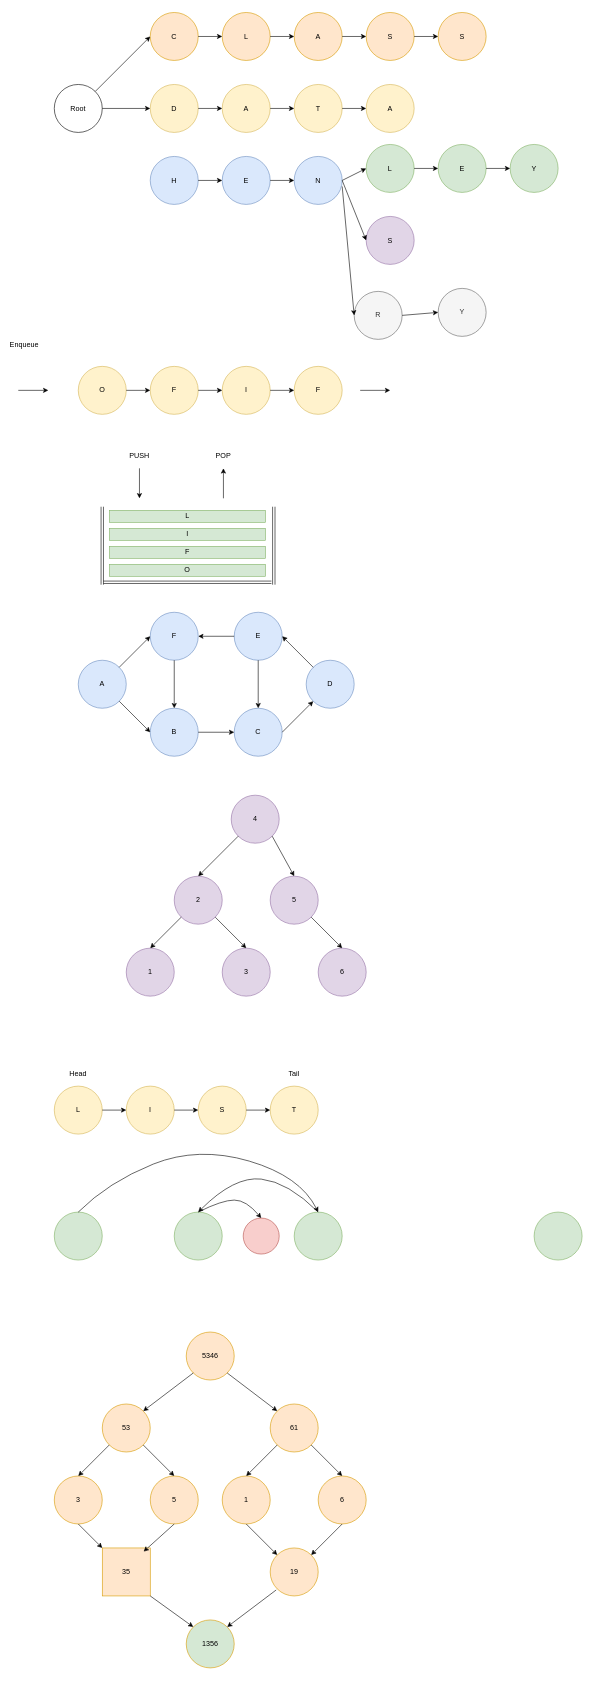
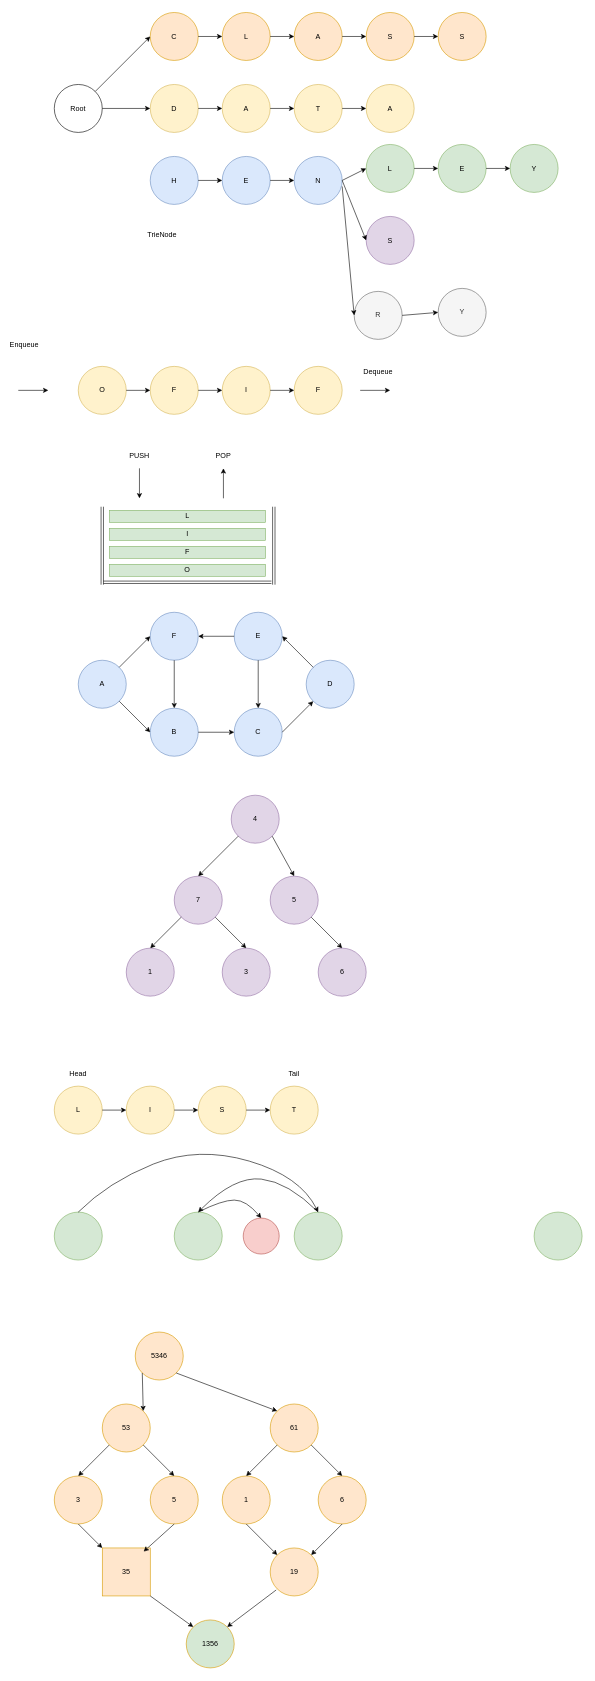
none -> (162, 234)
none -> (378, 372)
(198, 900) -> (198, 900)
(210, 1356) -> (159, 1356)
